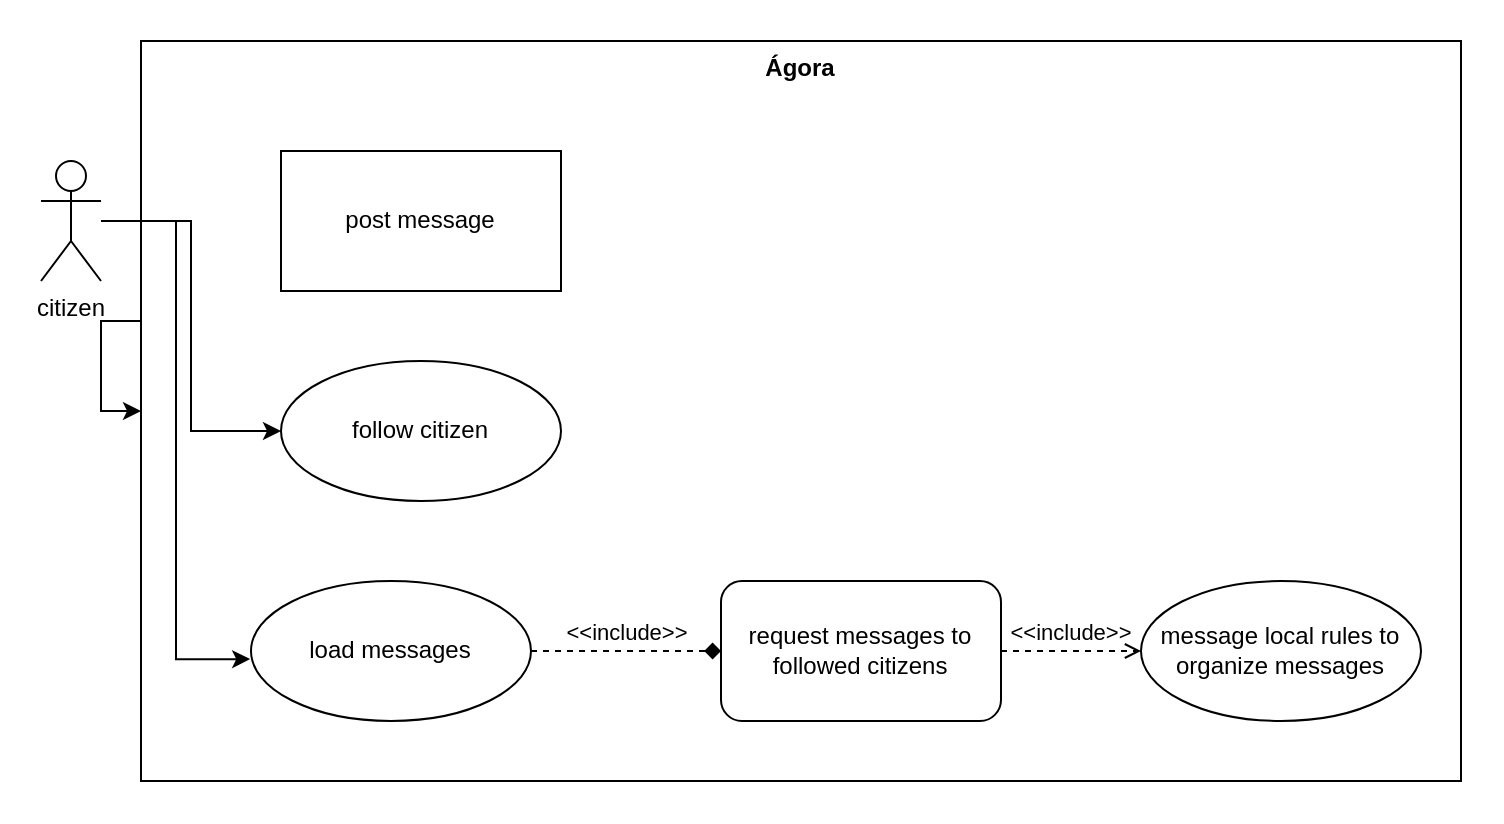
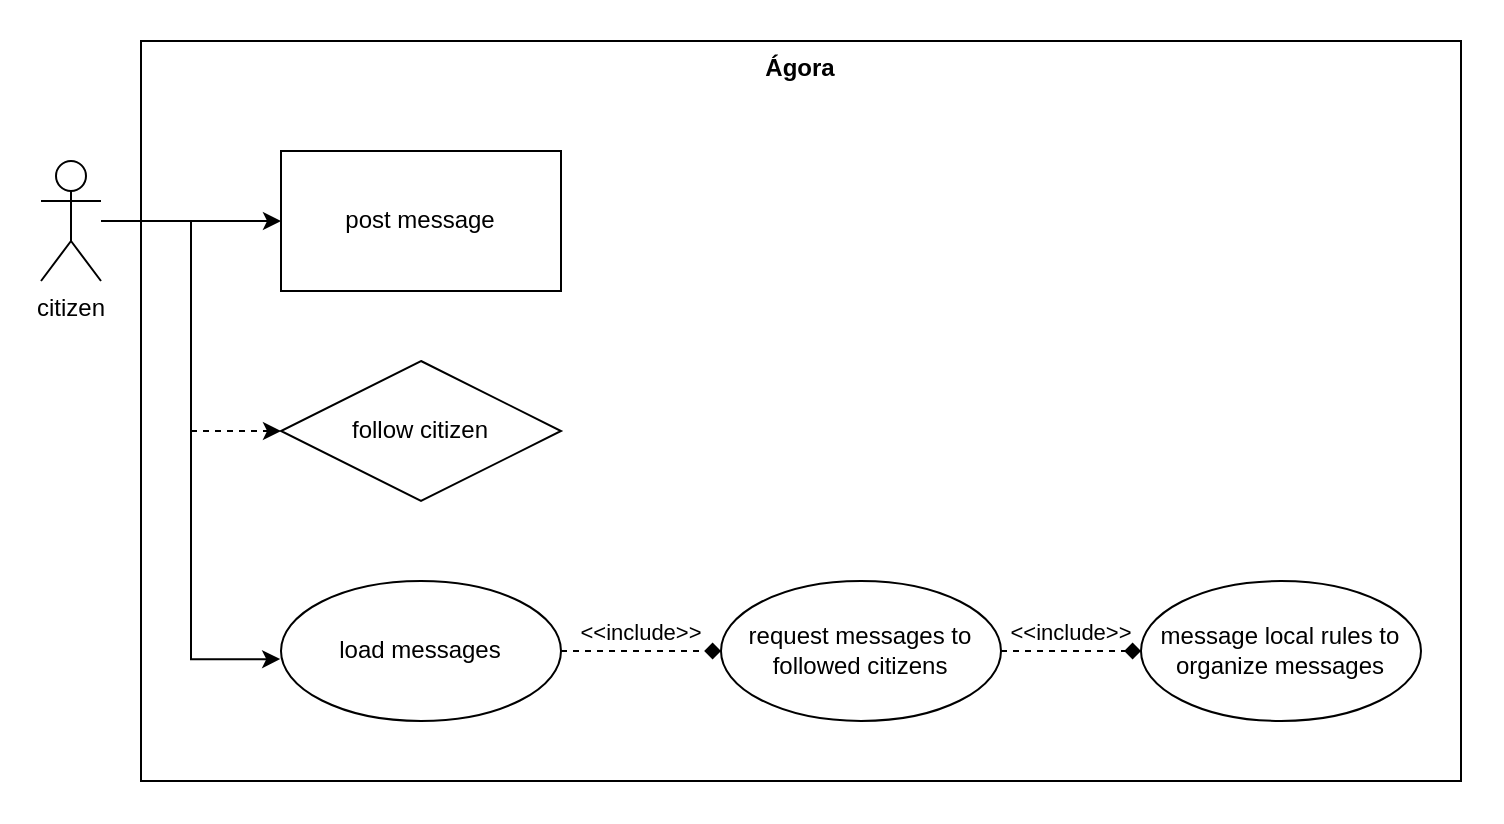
(101, 358) -> (231, 221)
(228, 431) -> (228, 431)
(421, 431) -> (421, 431)
(391, 651) -> (421, 651)
(861, 651) -> (861, 651)
(1130, 651) -> (1125, 651)
